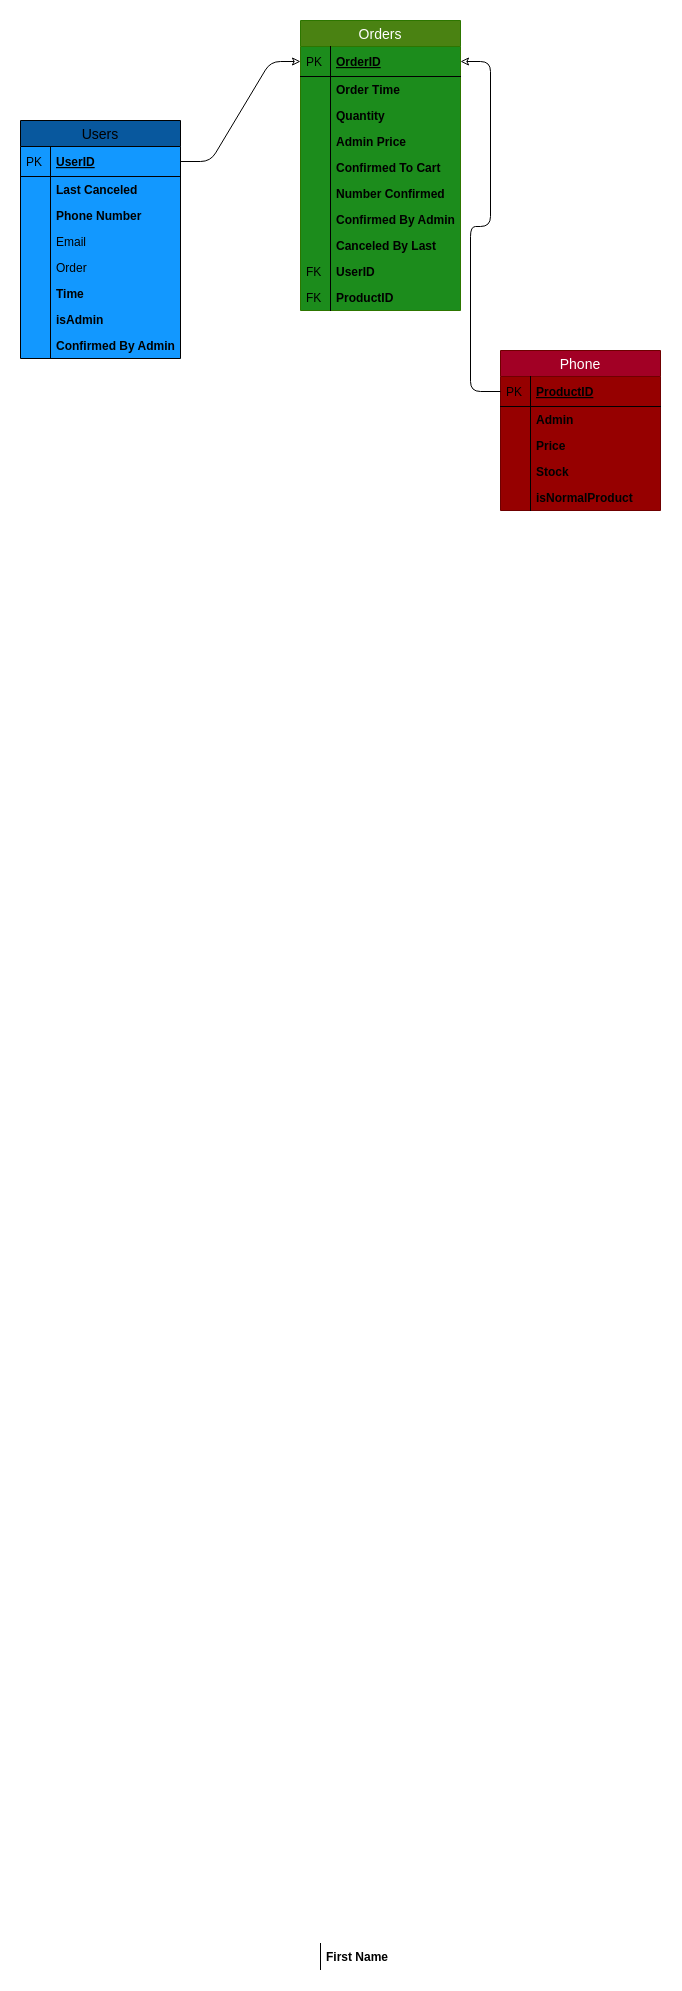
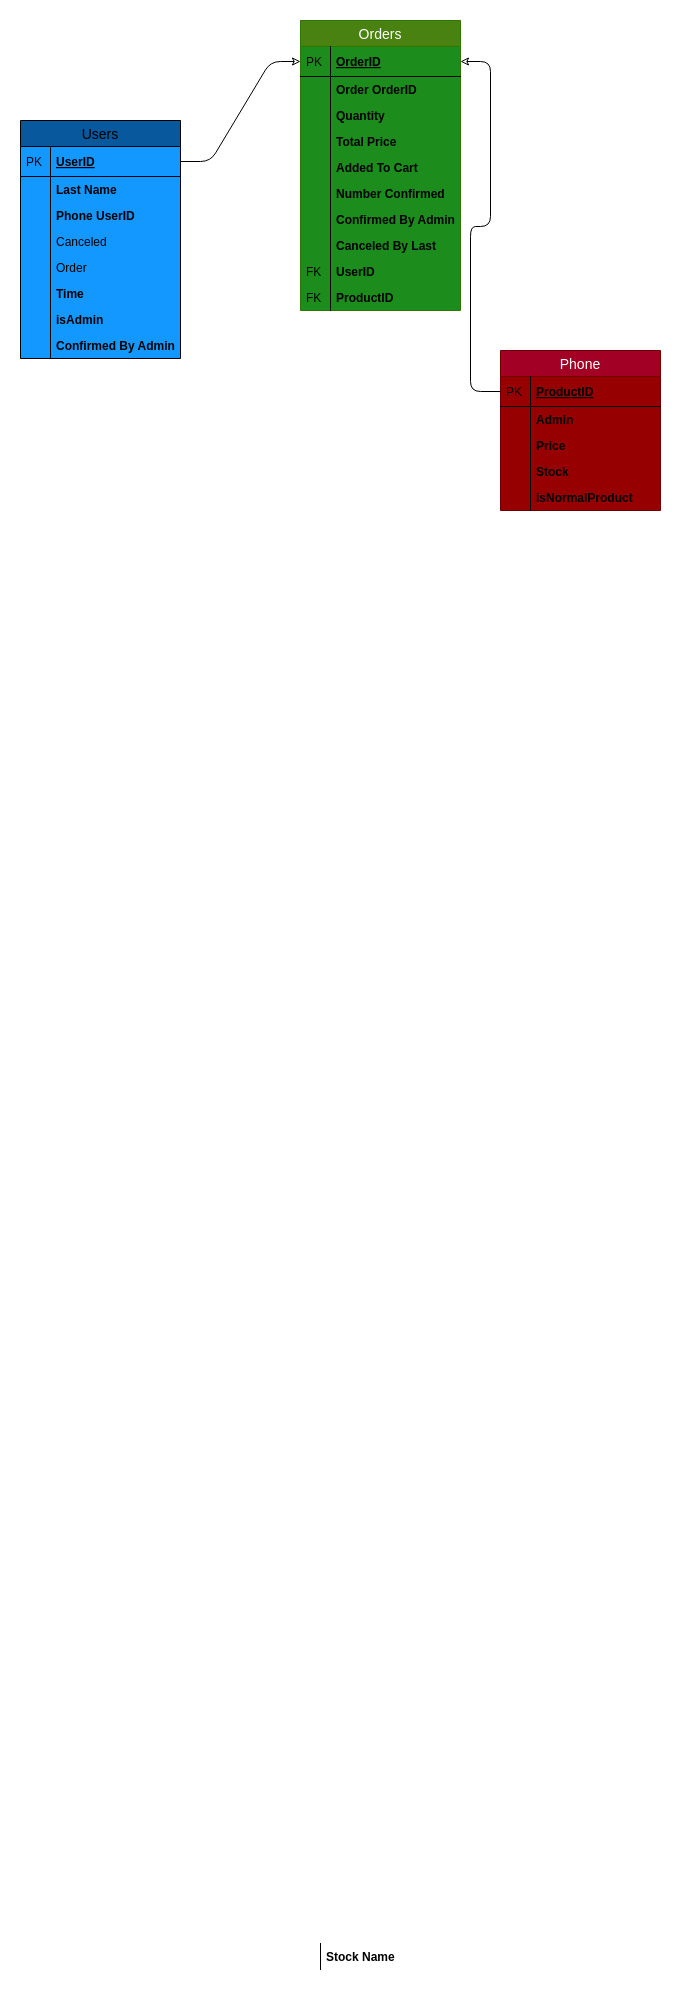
(366, 90) -> (378, 90)
(368, 142) -> (368, 142)
(388, 168) -> (377, 168)
(97, 190) -> (85, 190)
(95, 216) -> (95, 216)
(70, 242) -> (81, 242)
(356, 1957) -> (358, 1957)
